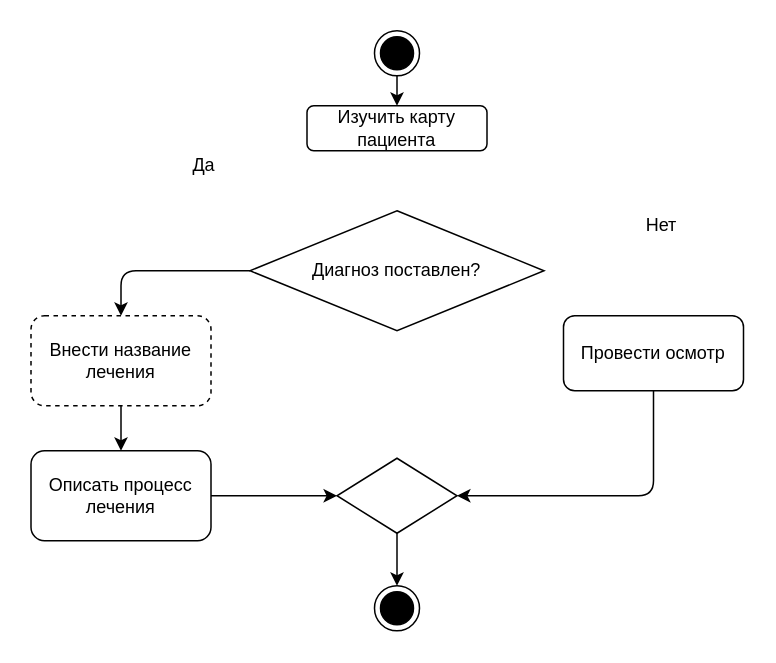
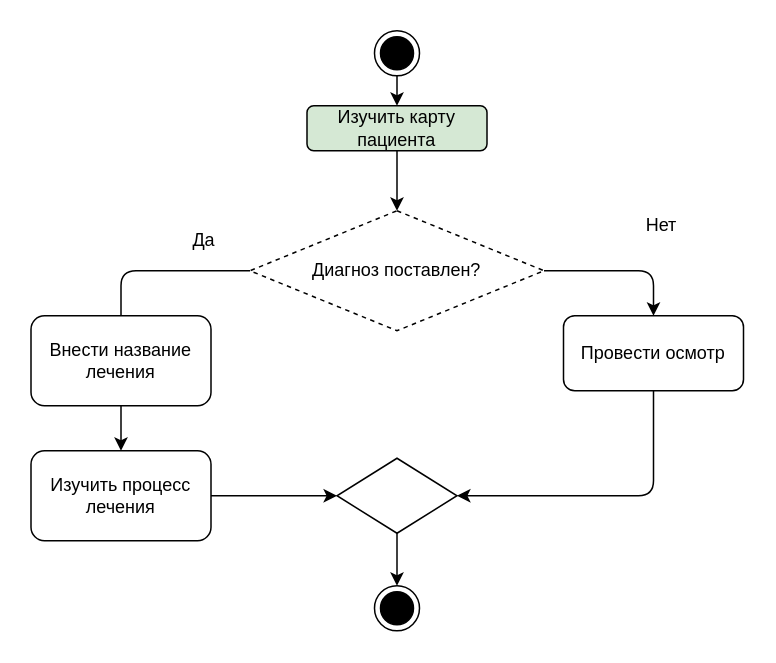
(397, 128) -> (397, 128)
(203, 166) -> (203, 241)
none -> (397, 176)
(397, 271) -> (397, 271)
none -> (611, 271)
(121, 304) -> (121, 309)
(121, 361) -> (121, 361)
(121, 496) -> (121, 496)
